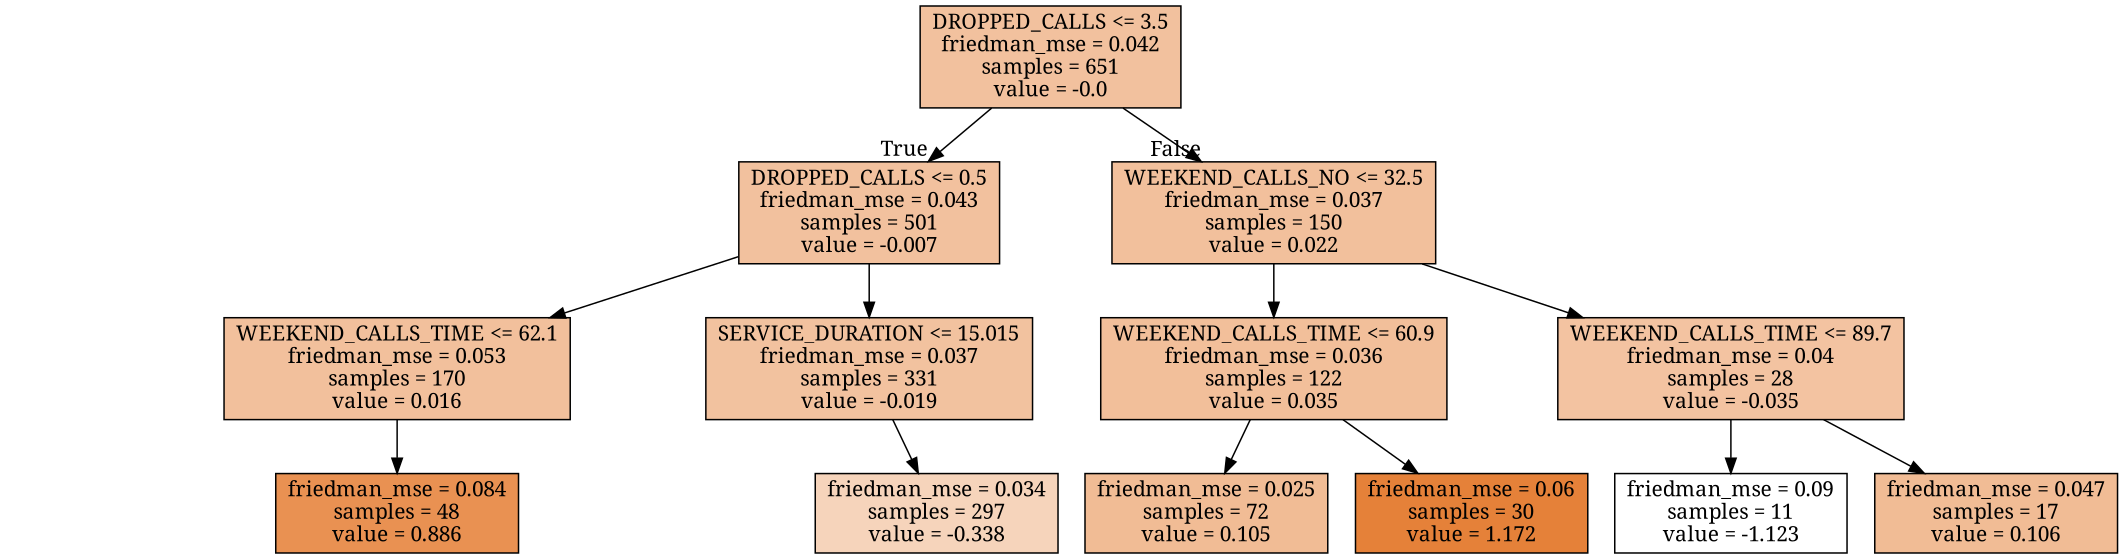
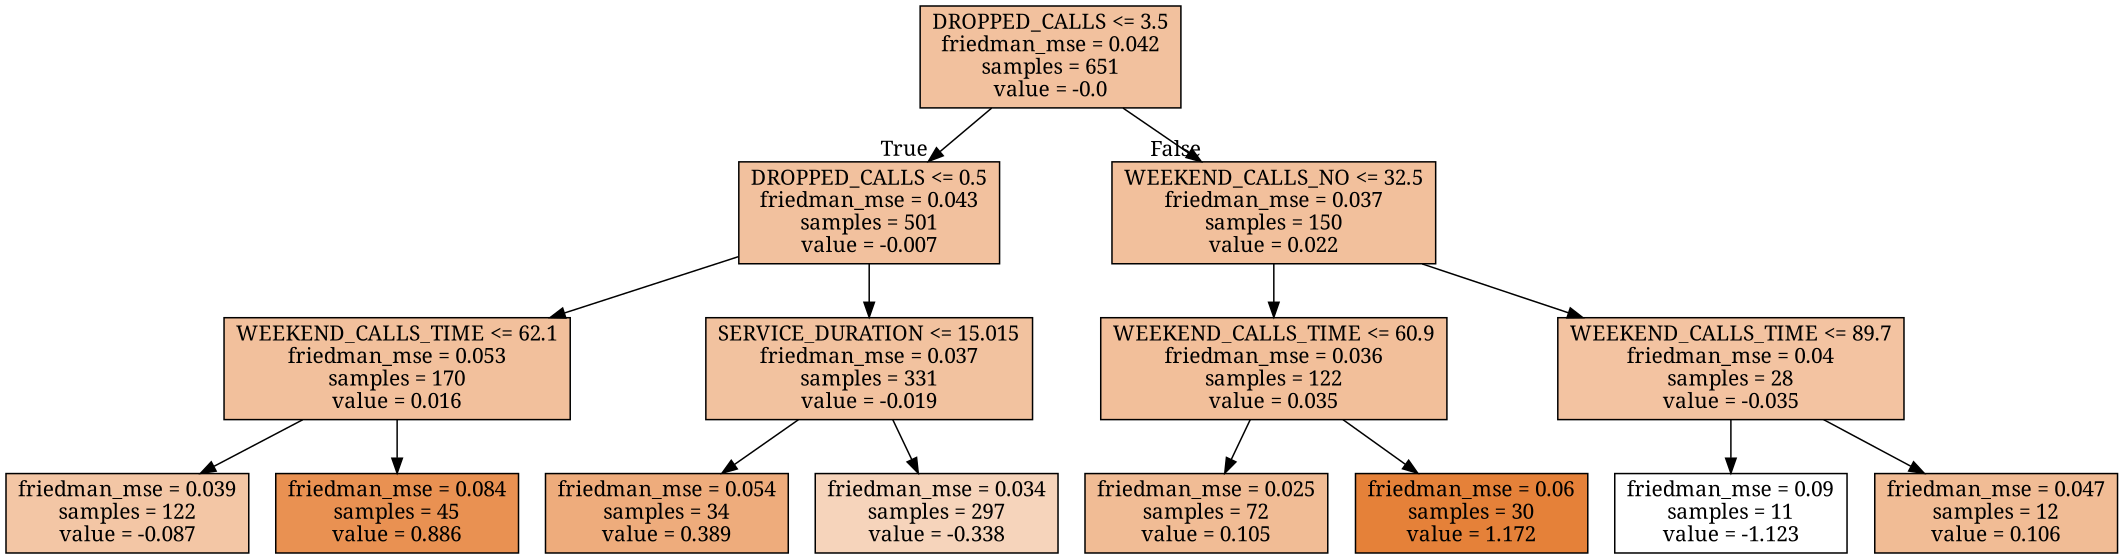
none -> (127, 513)
(397, 513) -> (397, 513)
none -> (667, 513)
(1996, 513) -> (1996, 513)
